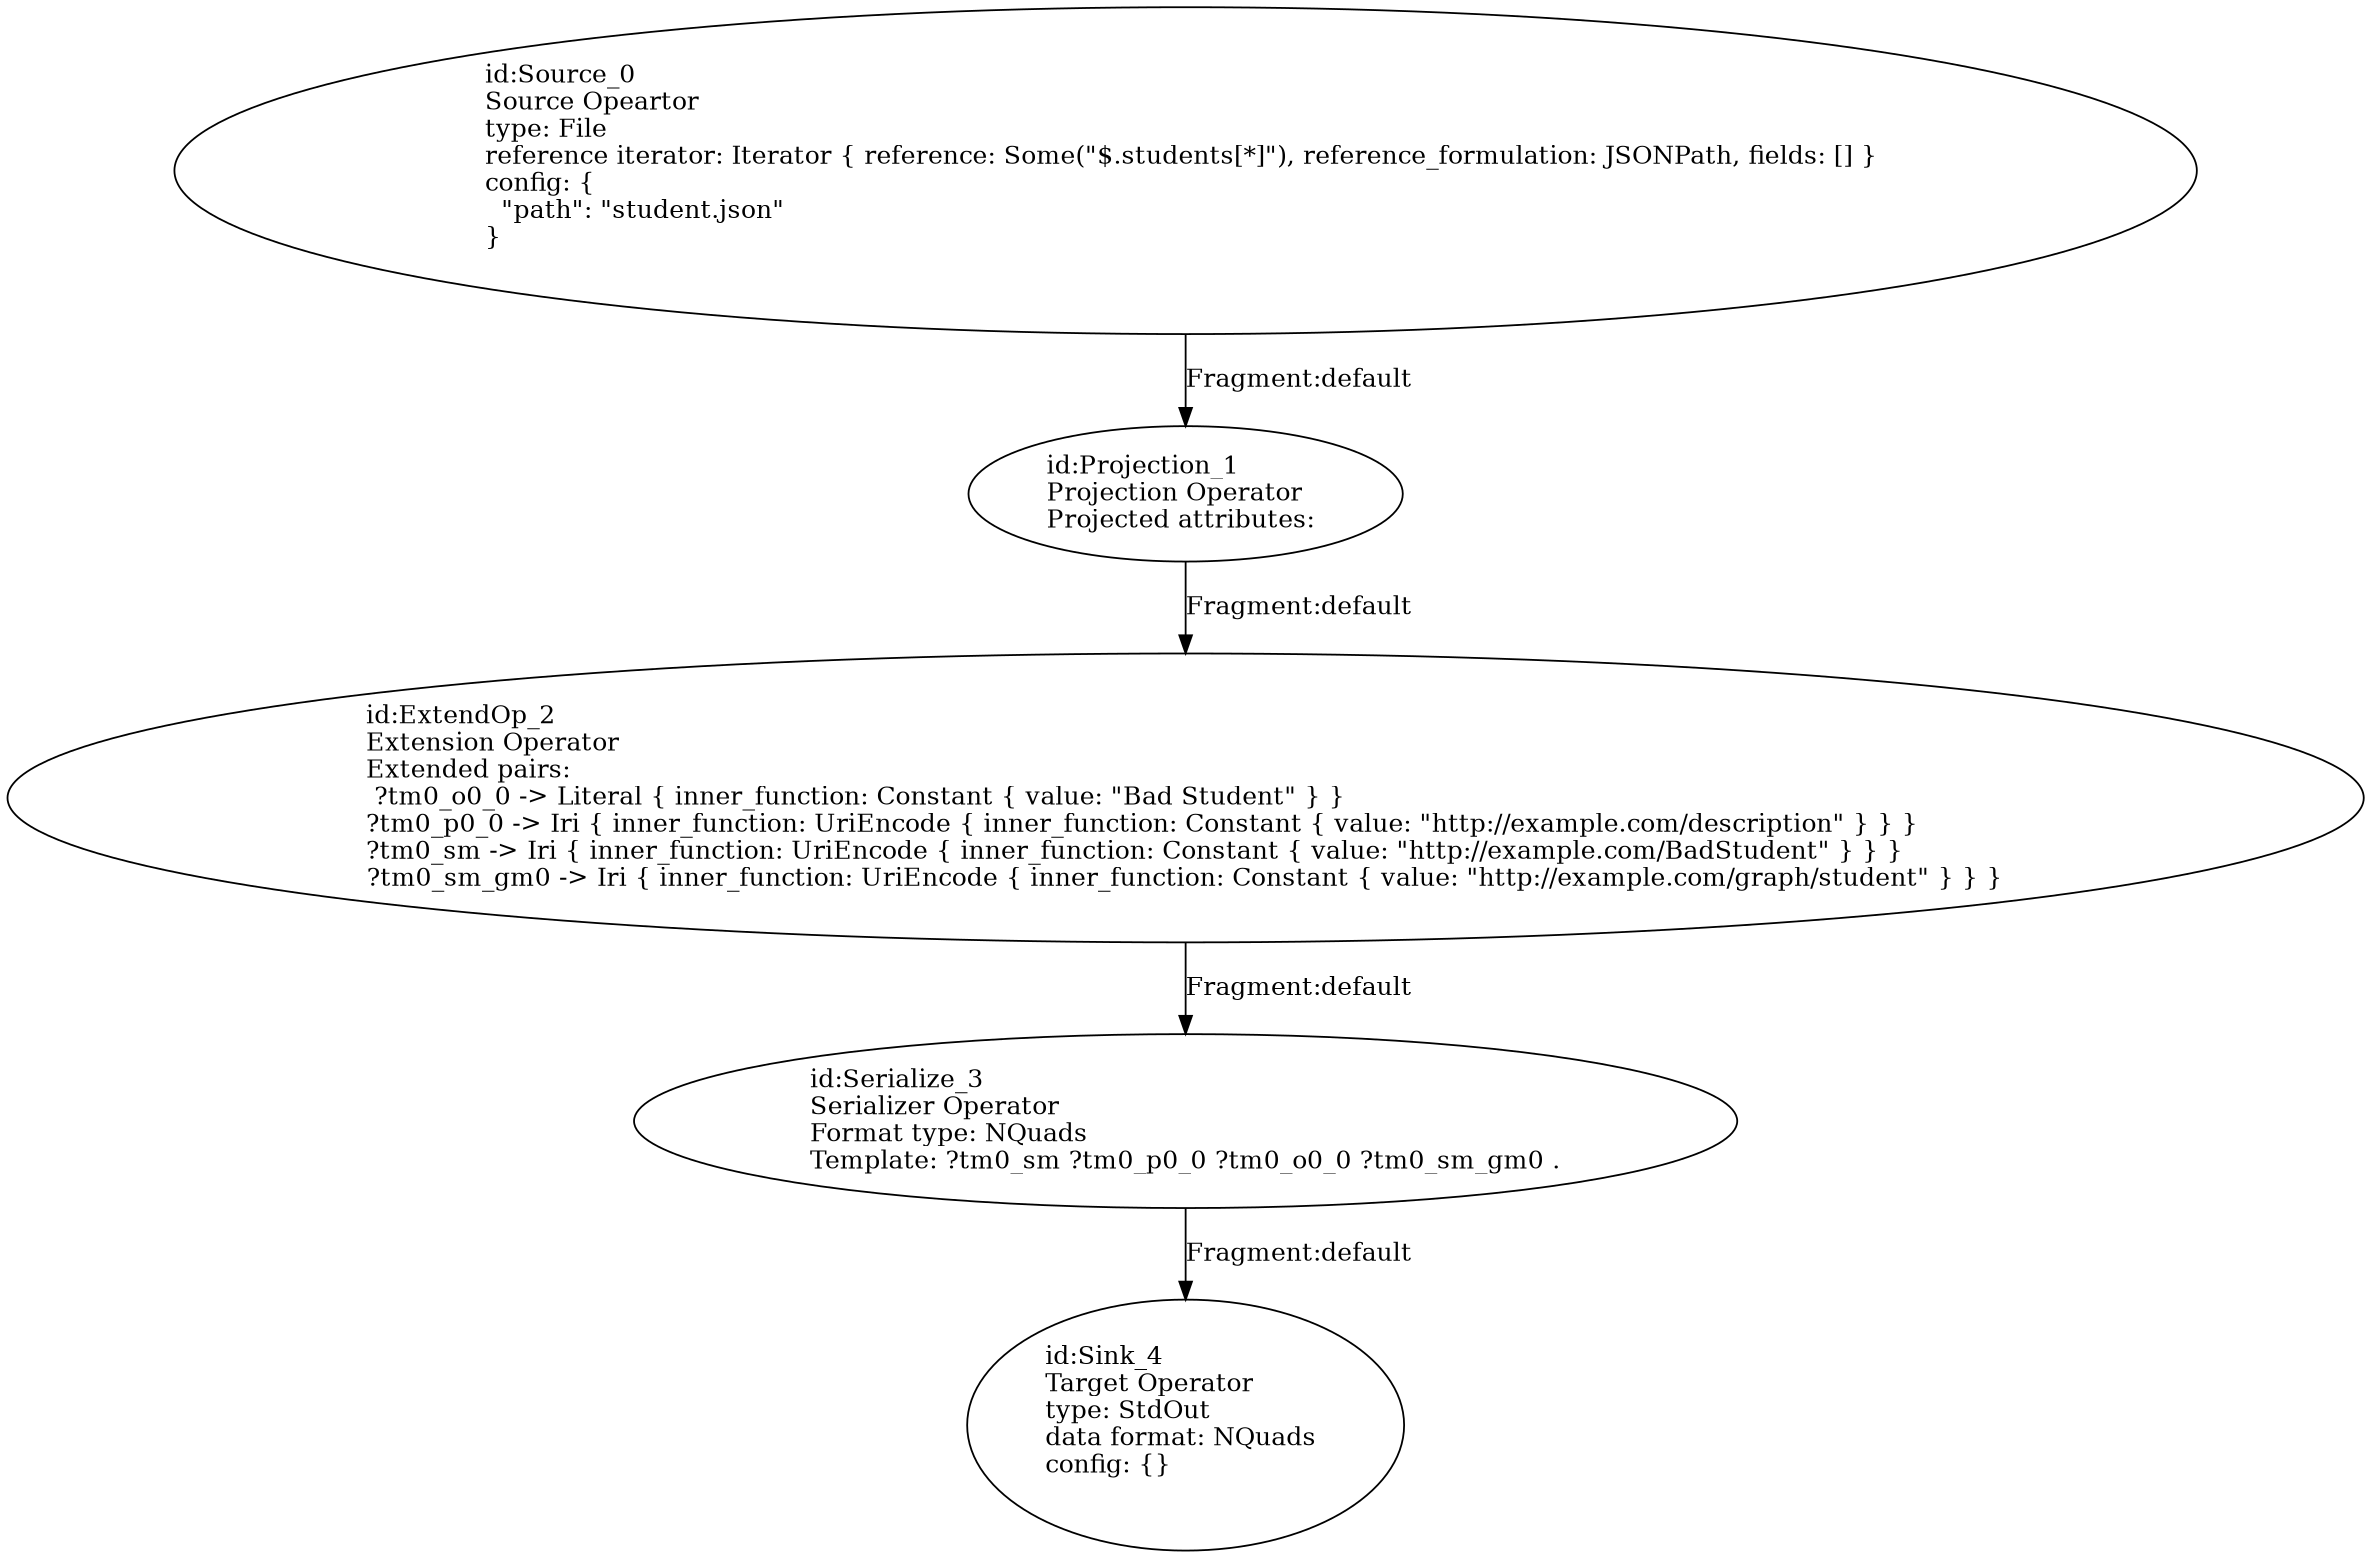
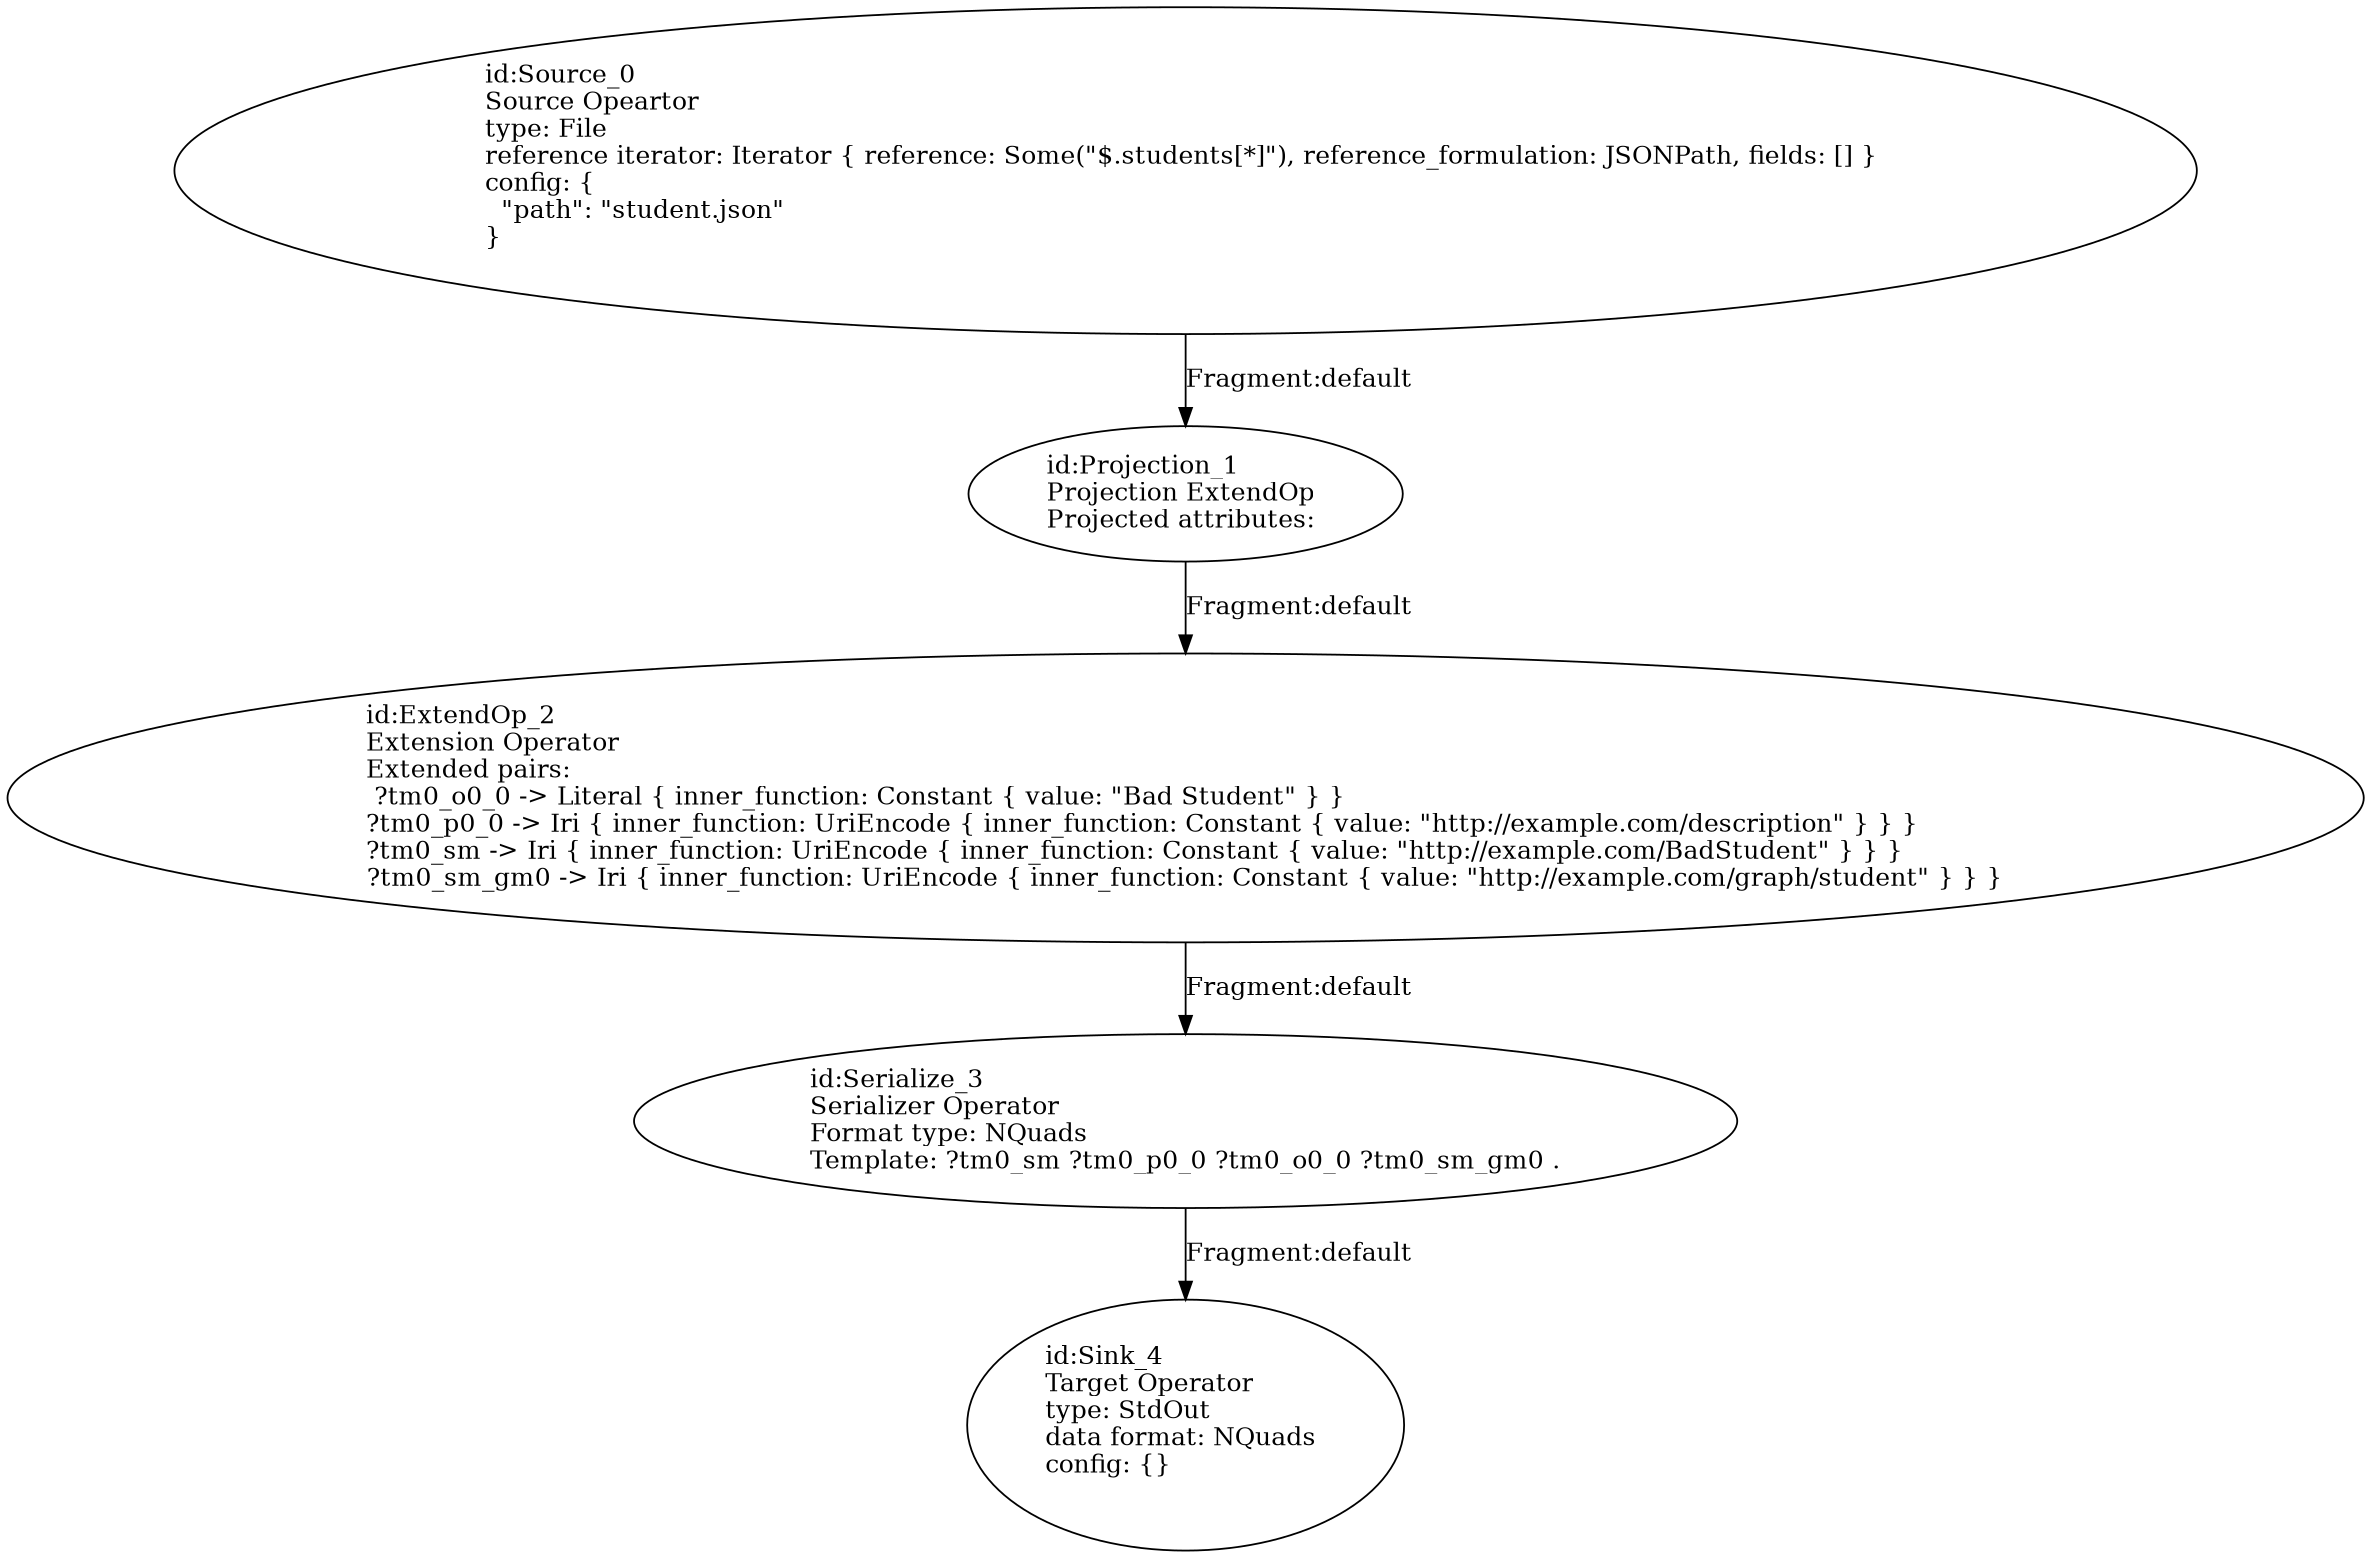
(1186, 494) -> (1186, 494)
